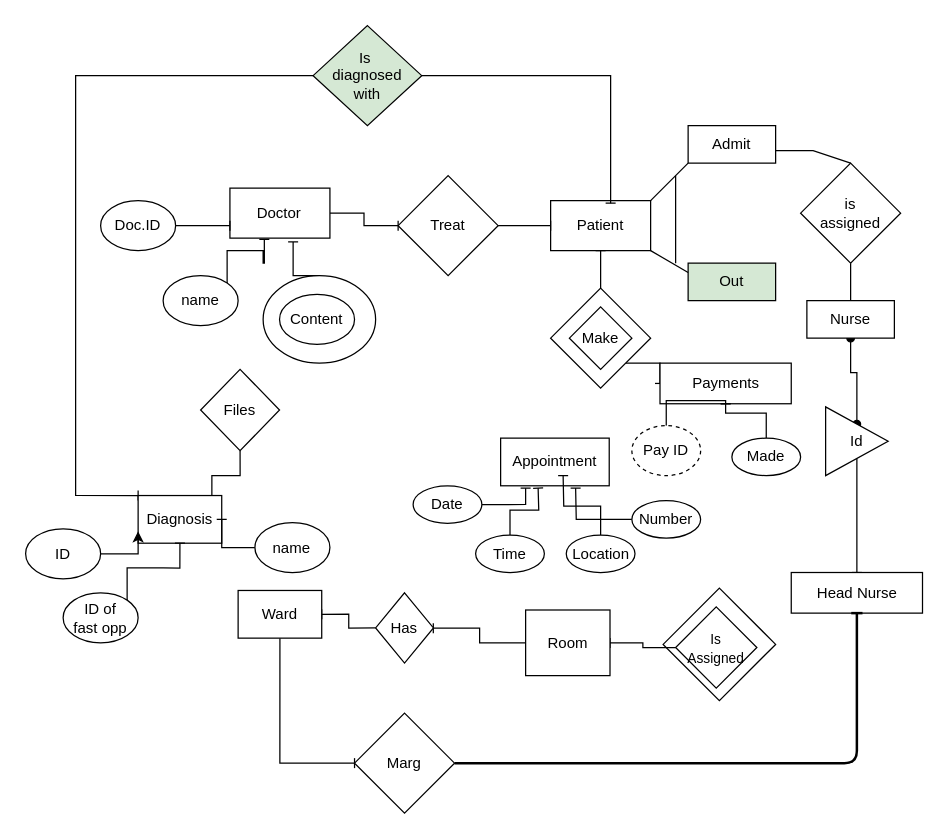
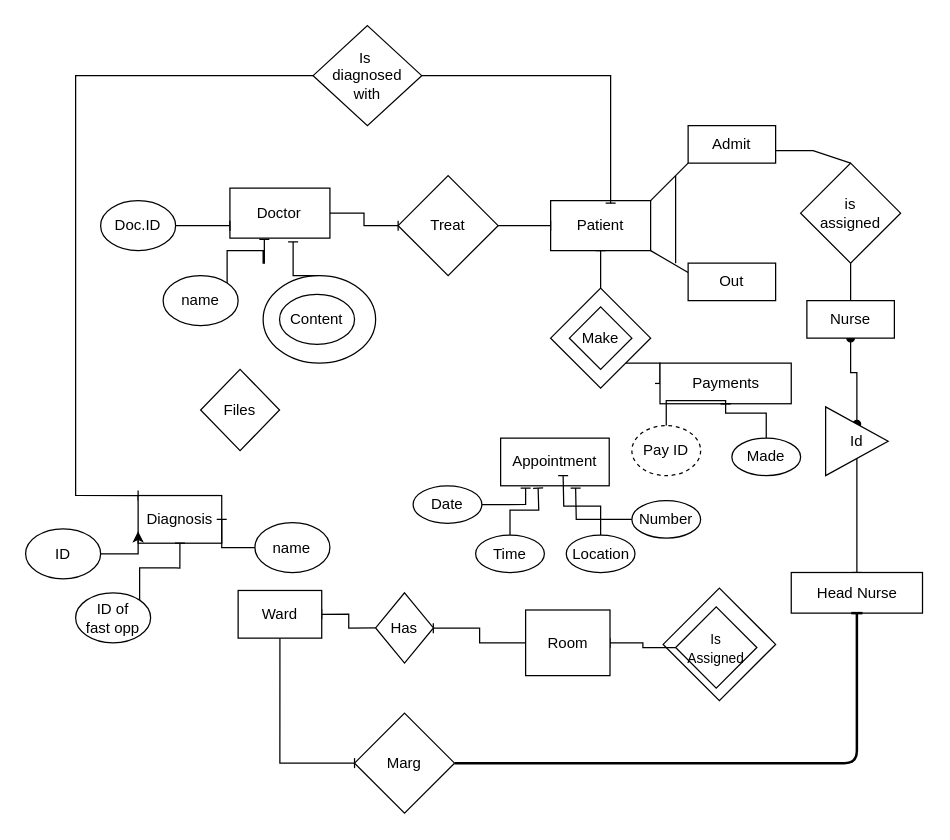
(367, 76) -> (367, 76)
(732, 282) -> (732, 282)
(229, 476) -> none
(101, 618) -> (113, 618)
